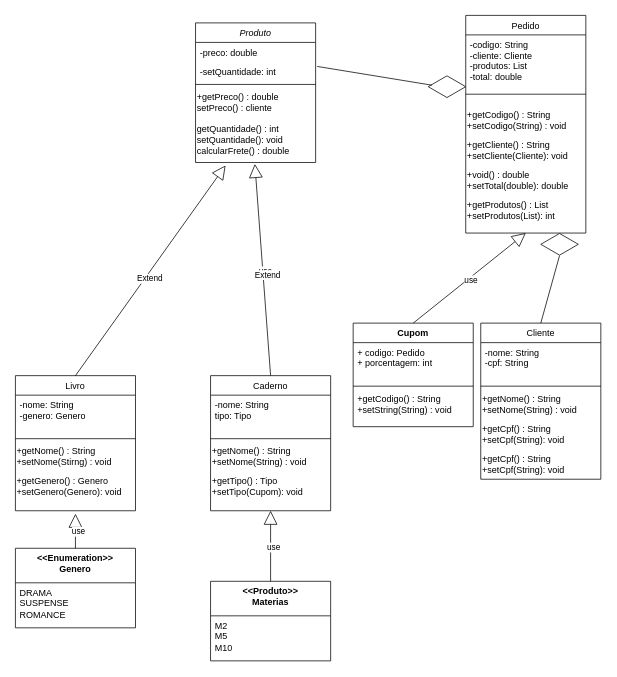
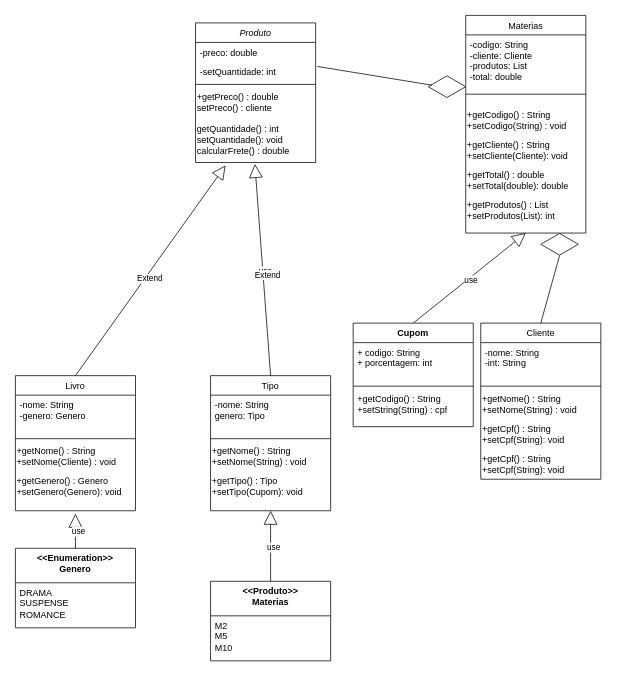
(525, 26) -> (525, 26)
(524, 180) -> (524, 180)
(514, 353) -> (514, 353)
(398, 358) -> (398, 358)
(270, 386) -> (270, 386)
(244, 405) -> (244, 405)
(413, 405) -> (412, 405)
(69, 456) -> (70, 456)
